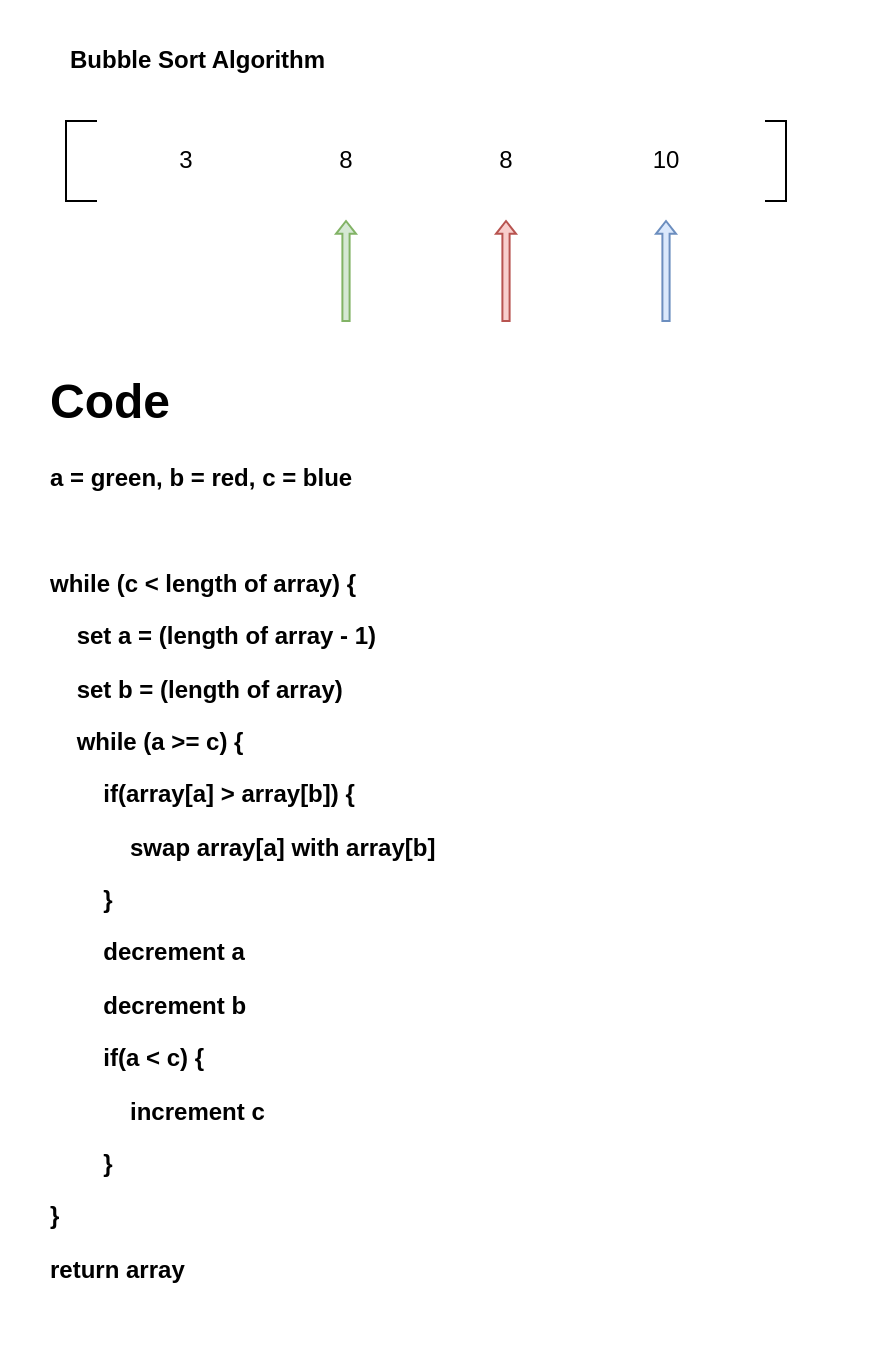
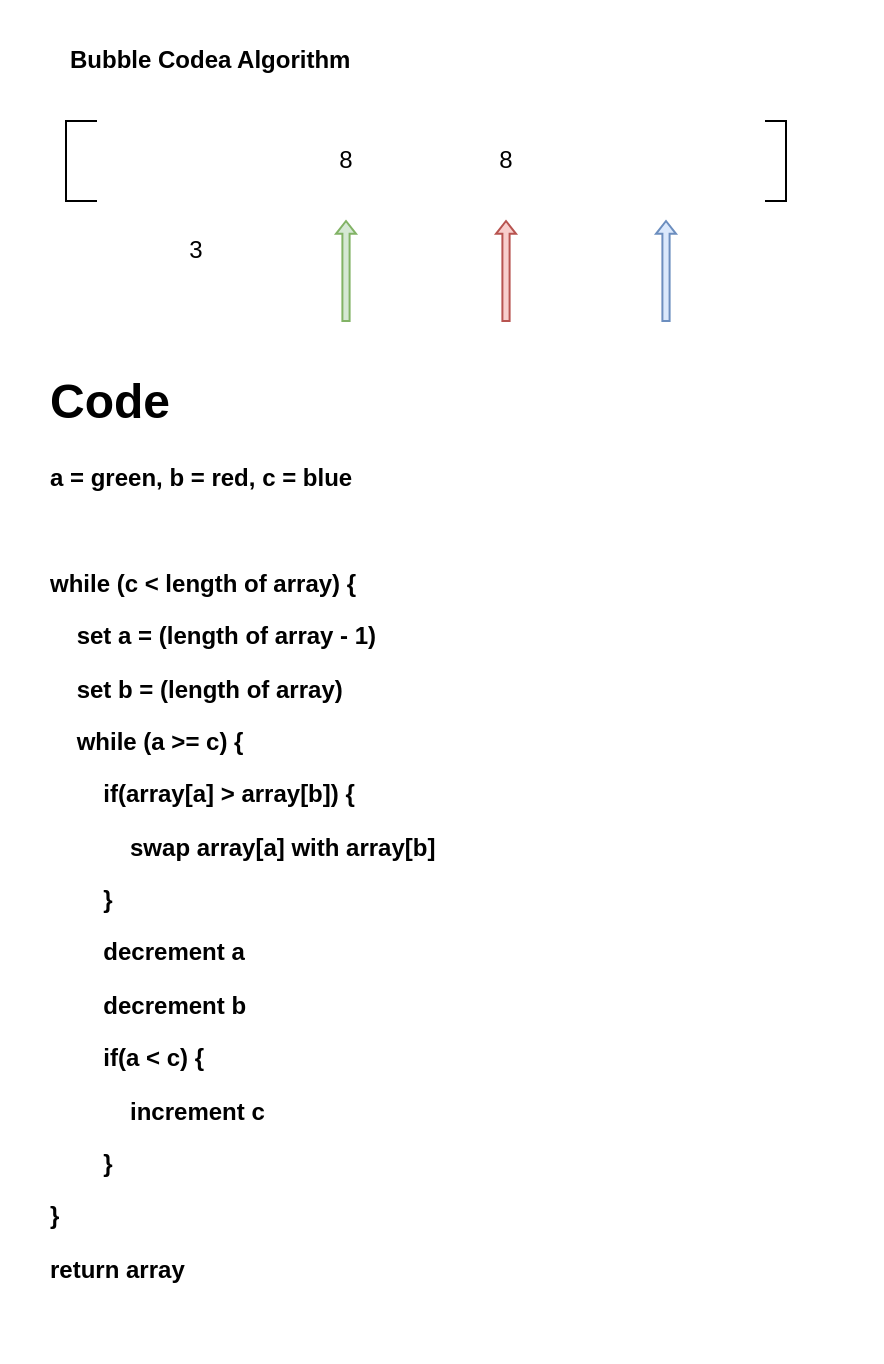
(197, 61) -> (203, 61)
(186, 161) -> (196, 251)
(666, 161) -> none
